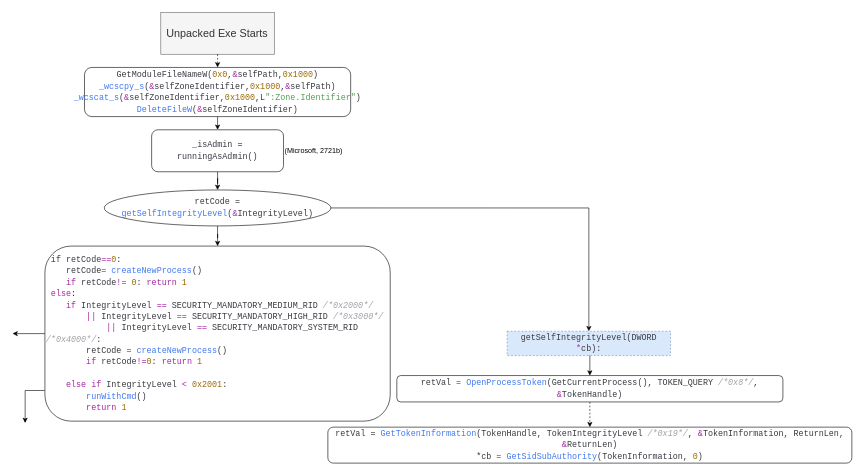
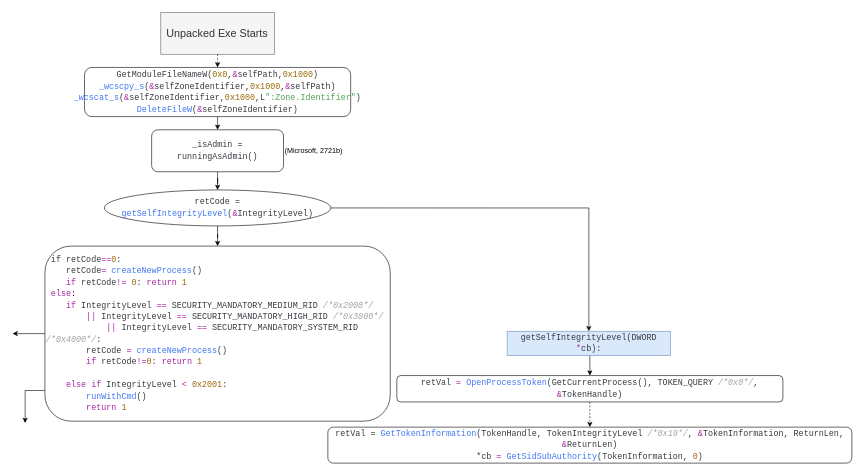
(589, 344) -> (589, 344)
